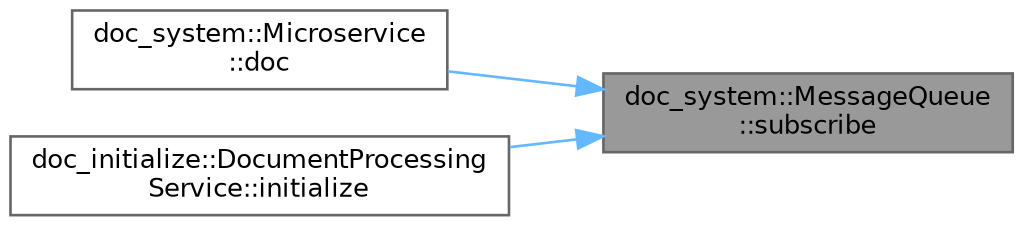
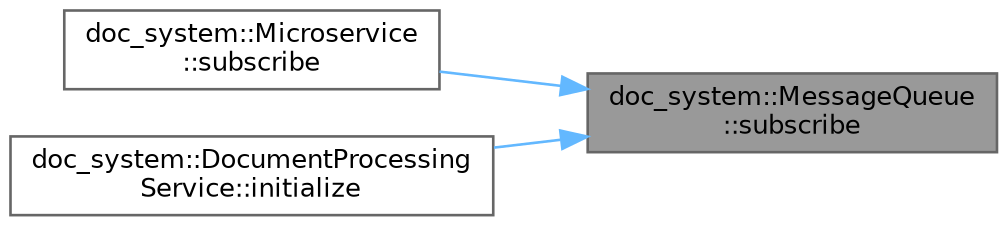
(260, 50) -> (252, 50)
(260, 176) -> (252, 176)
